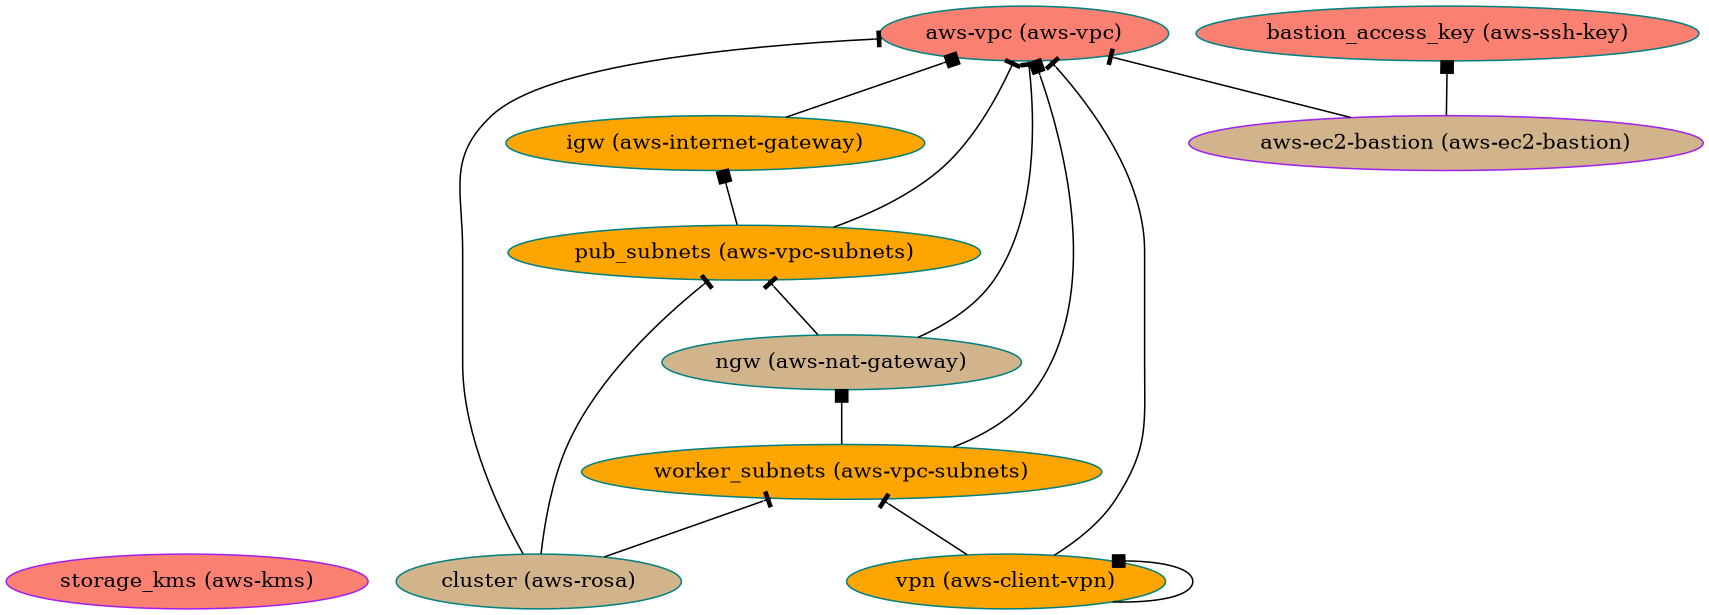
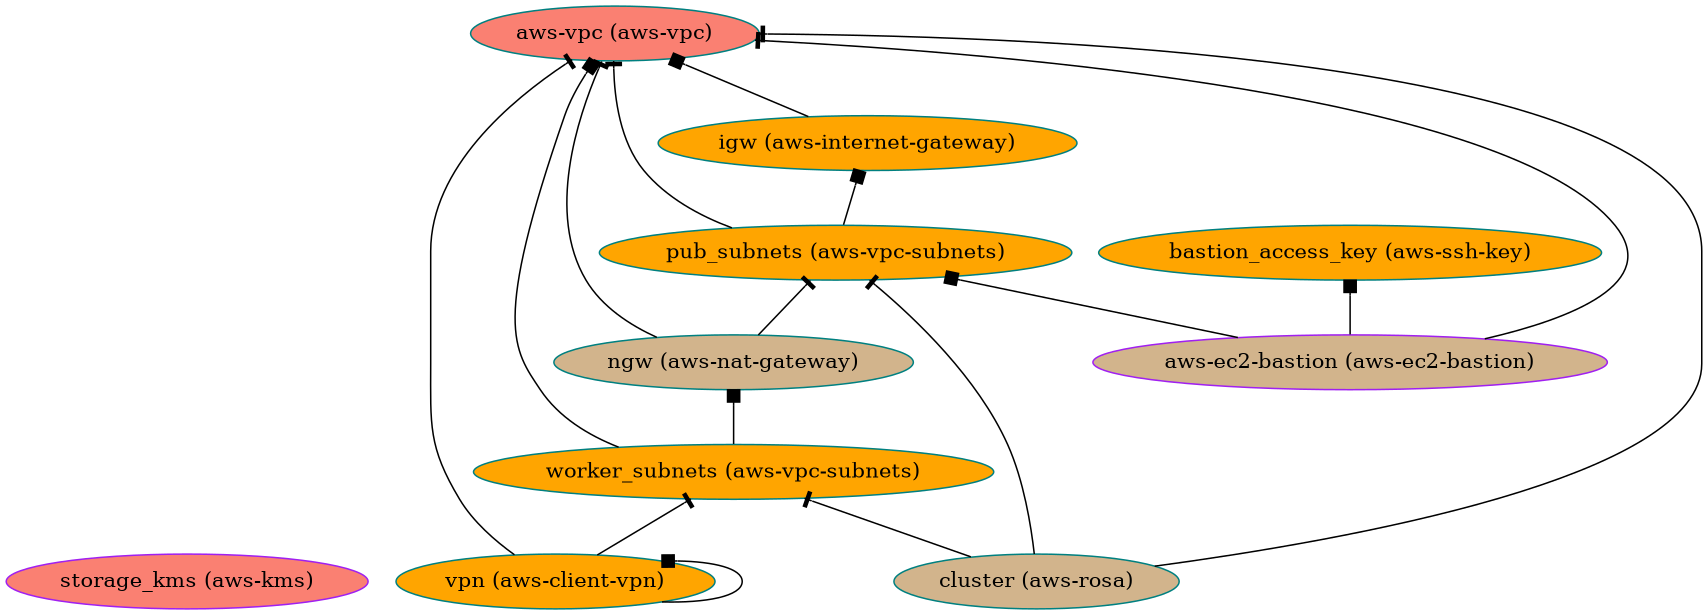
(1448, 33) -> (1350, 253)
none -> (1099, 309)
